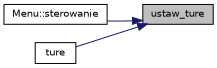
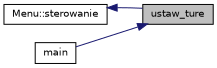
(120, 21) -> (130, 8)
(56, 53) -> (56, 53)
